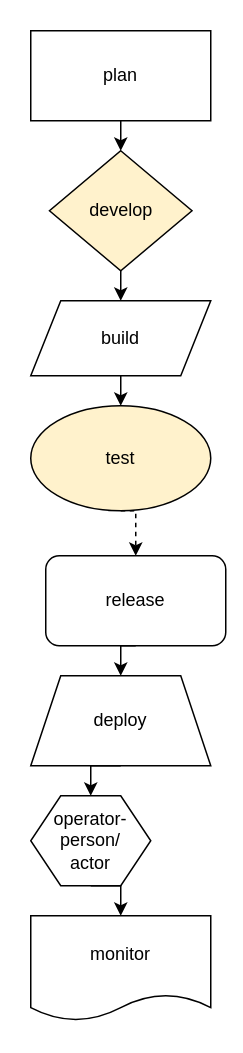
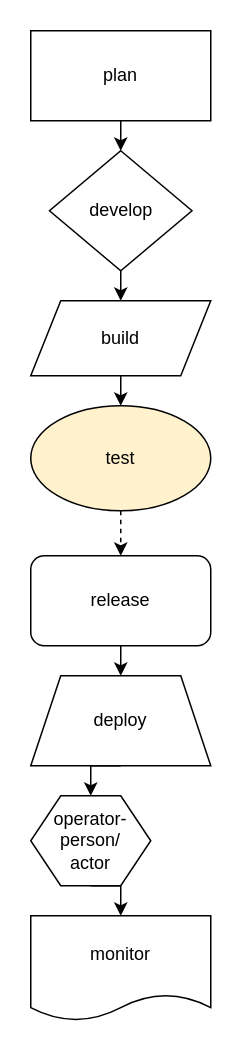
(121, 211) -> (121, 211)
(136, 601) -> (121, 601)
